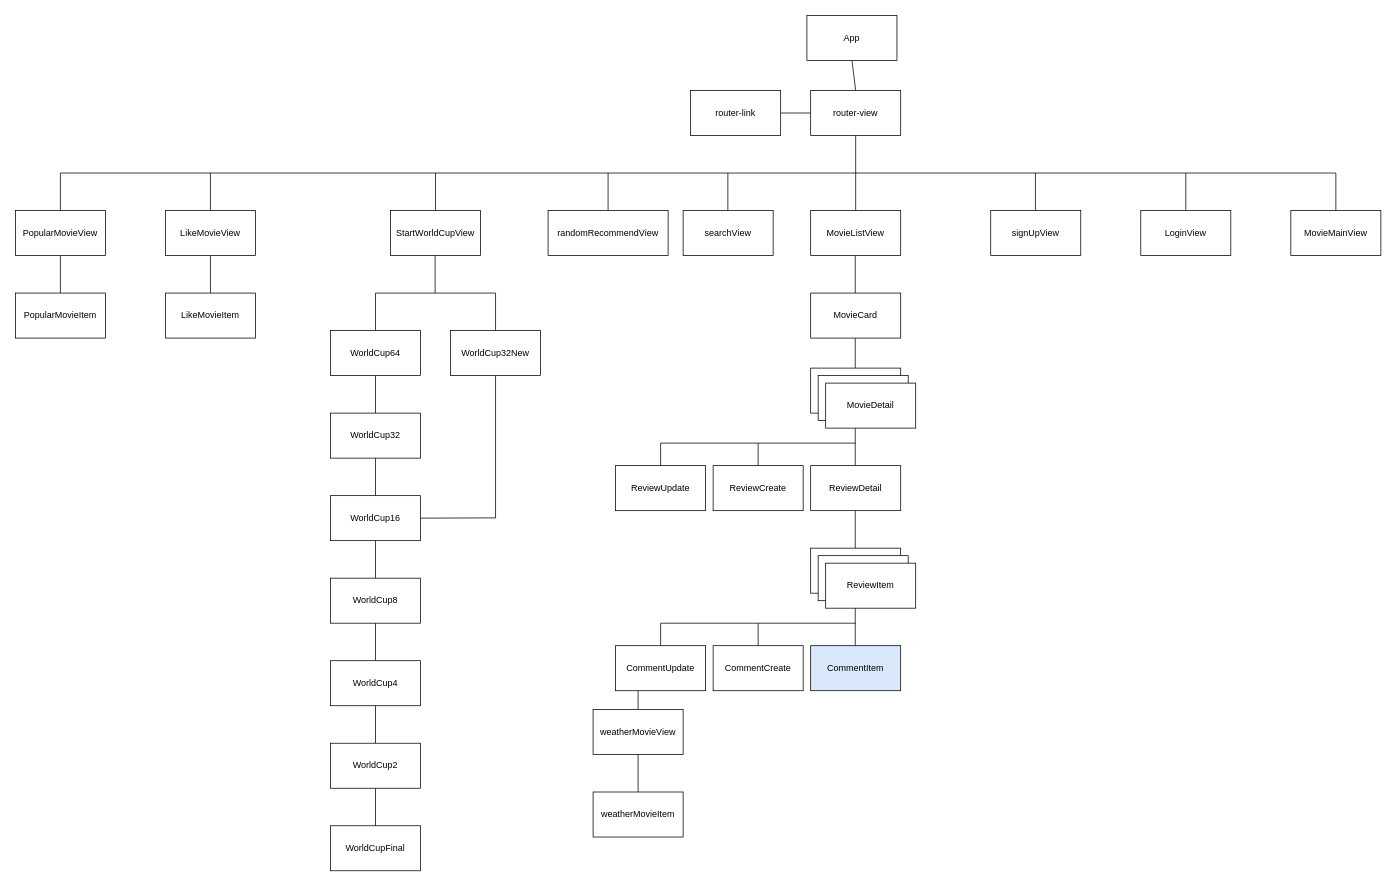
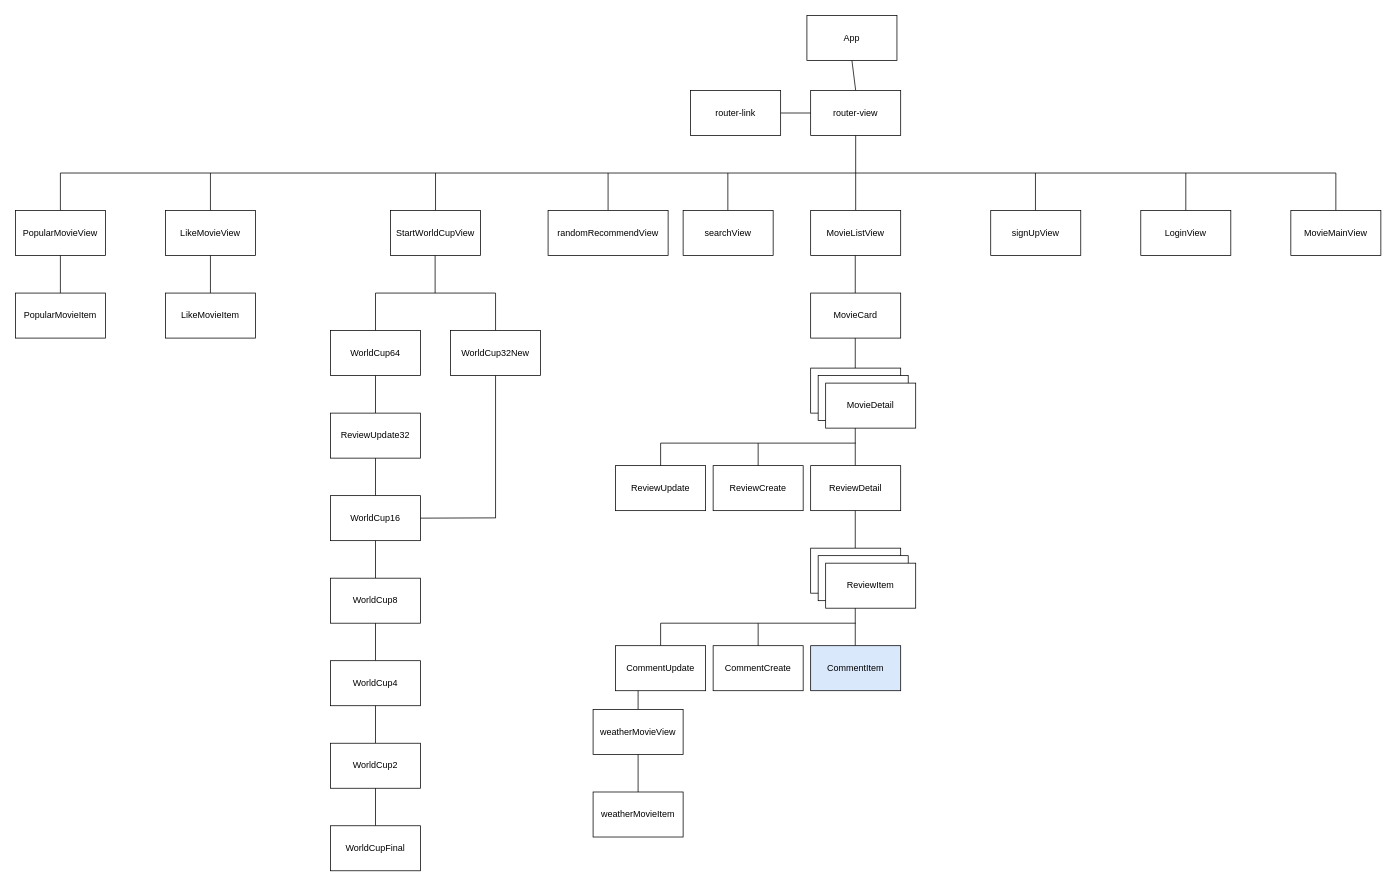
(375, 435) -> (375, 435)
